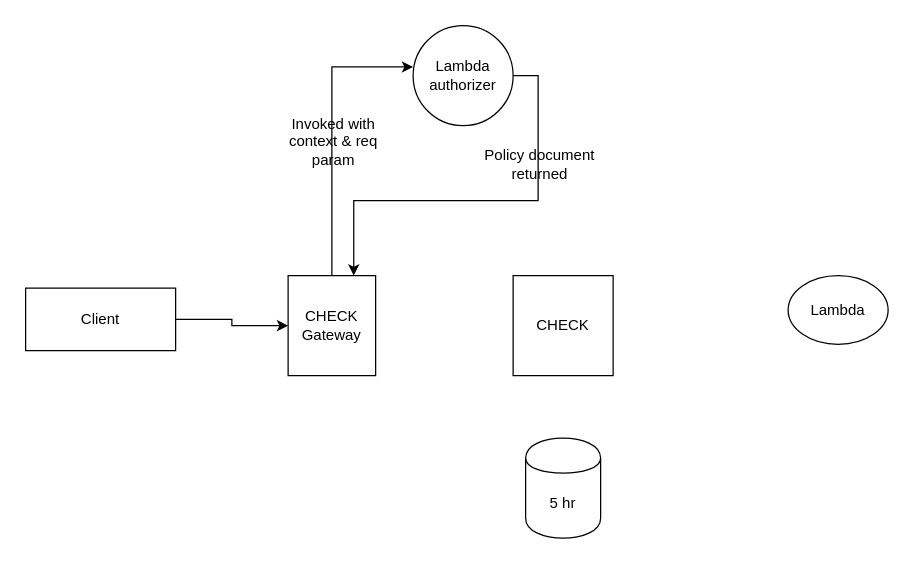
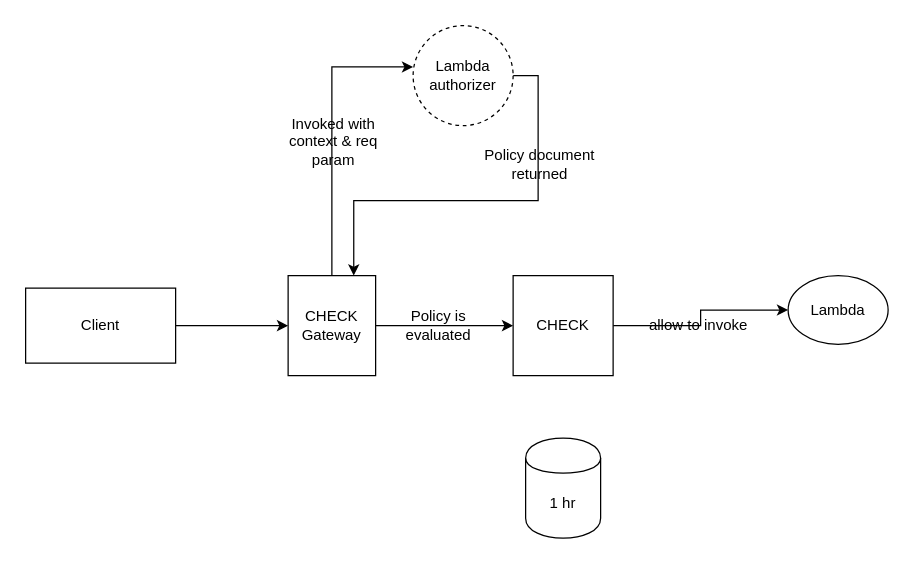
(463, 76) -> (463, 76)
(101, 319) -> (101, 326)
none -> (701, 323)
none -> (440, 326)
(563, 503) -> (563, 503)
